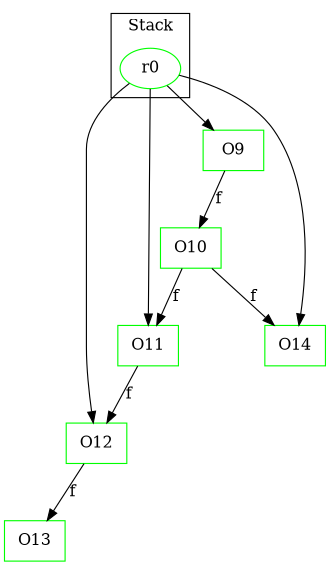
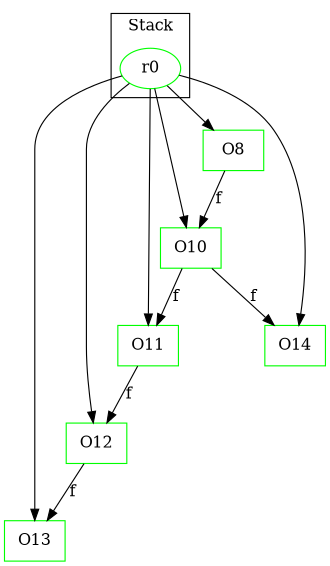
(233, 150) -> (233, 150)
none -> (169, 153)
none -> (35, 268)
